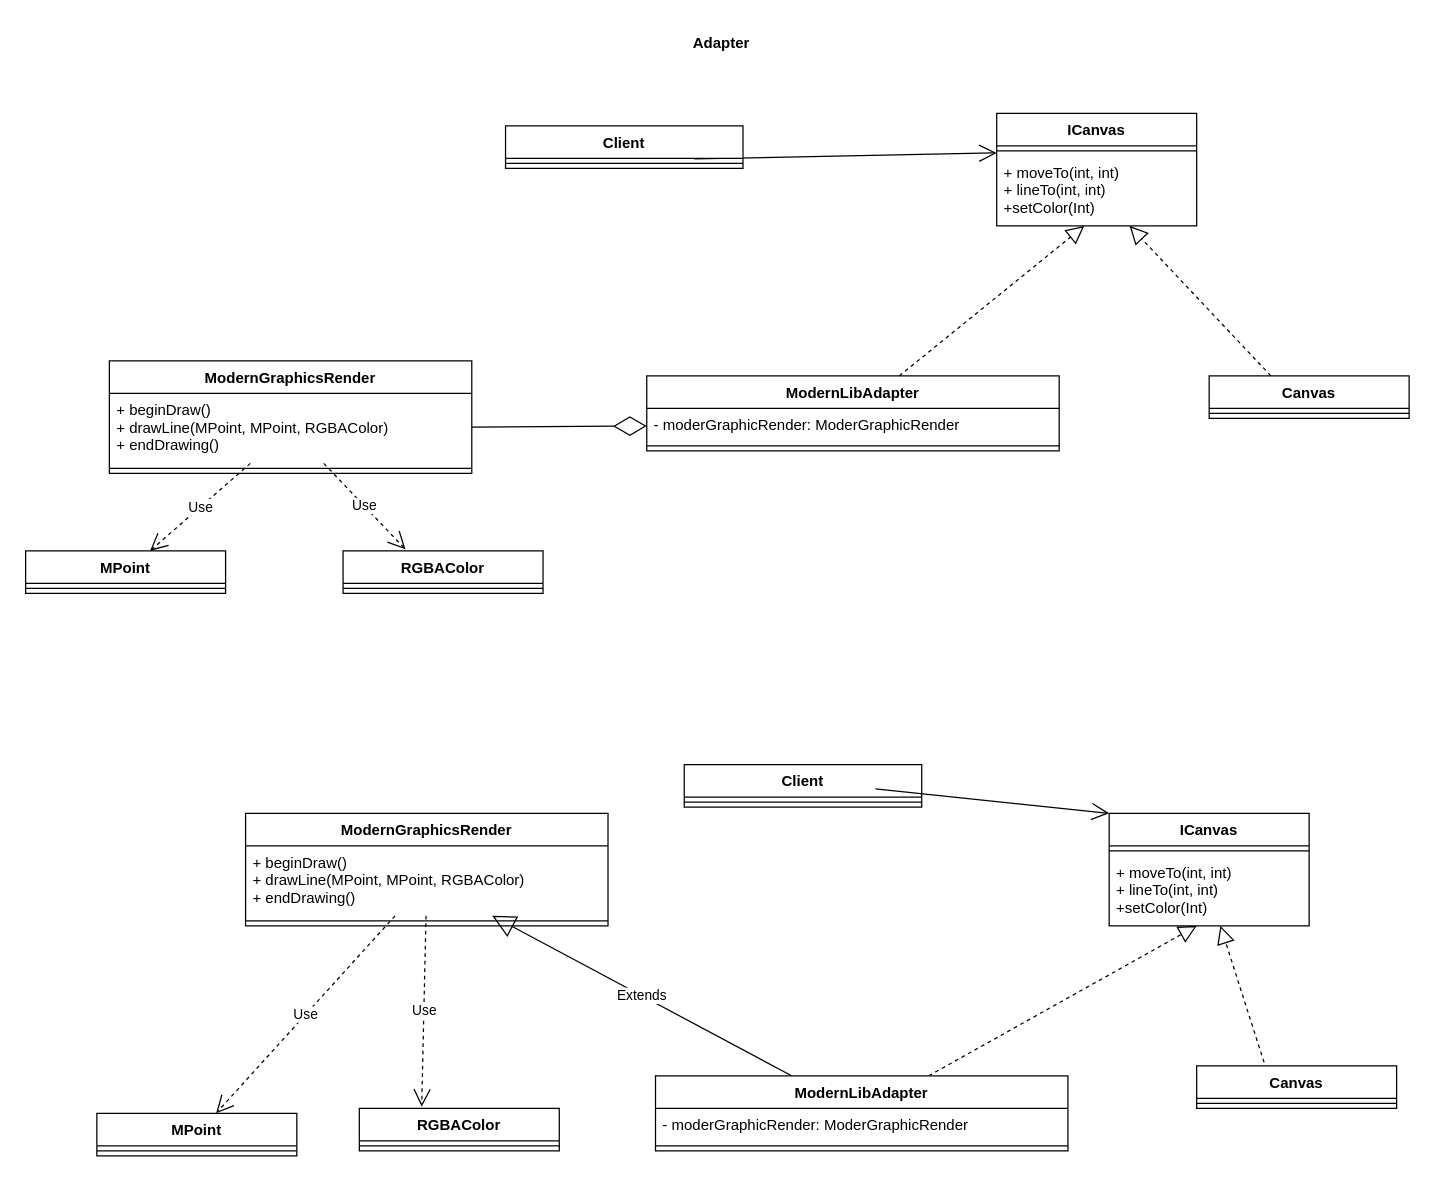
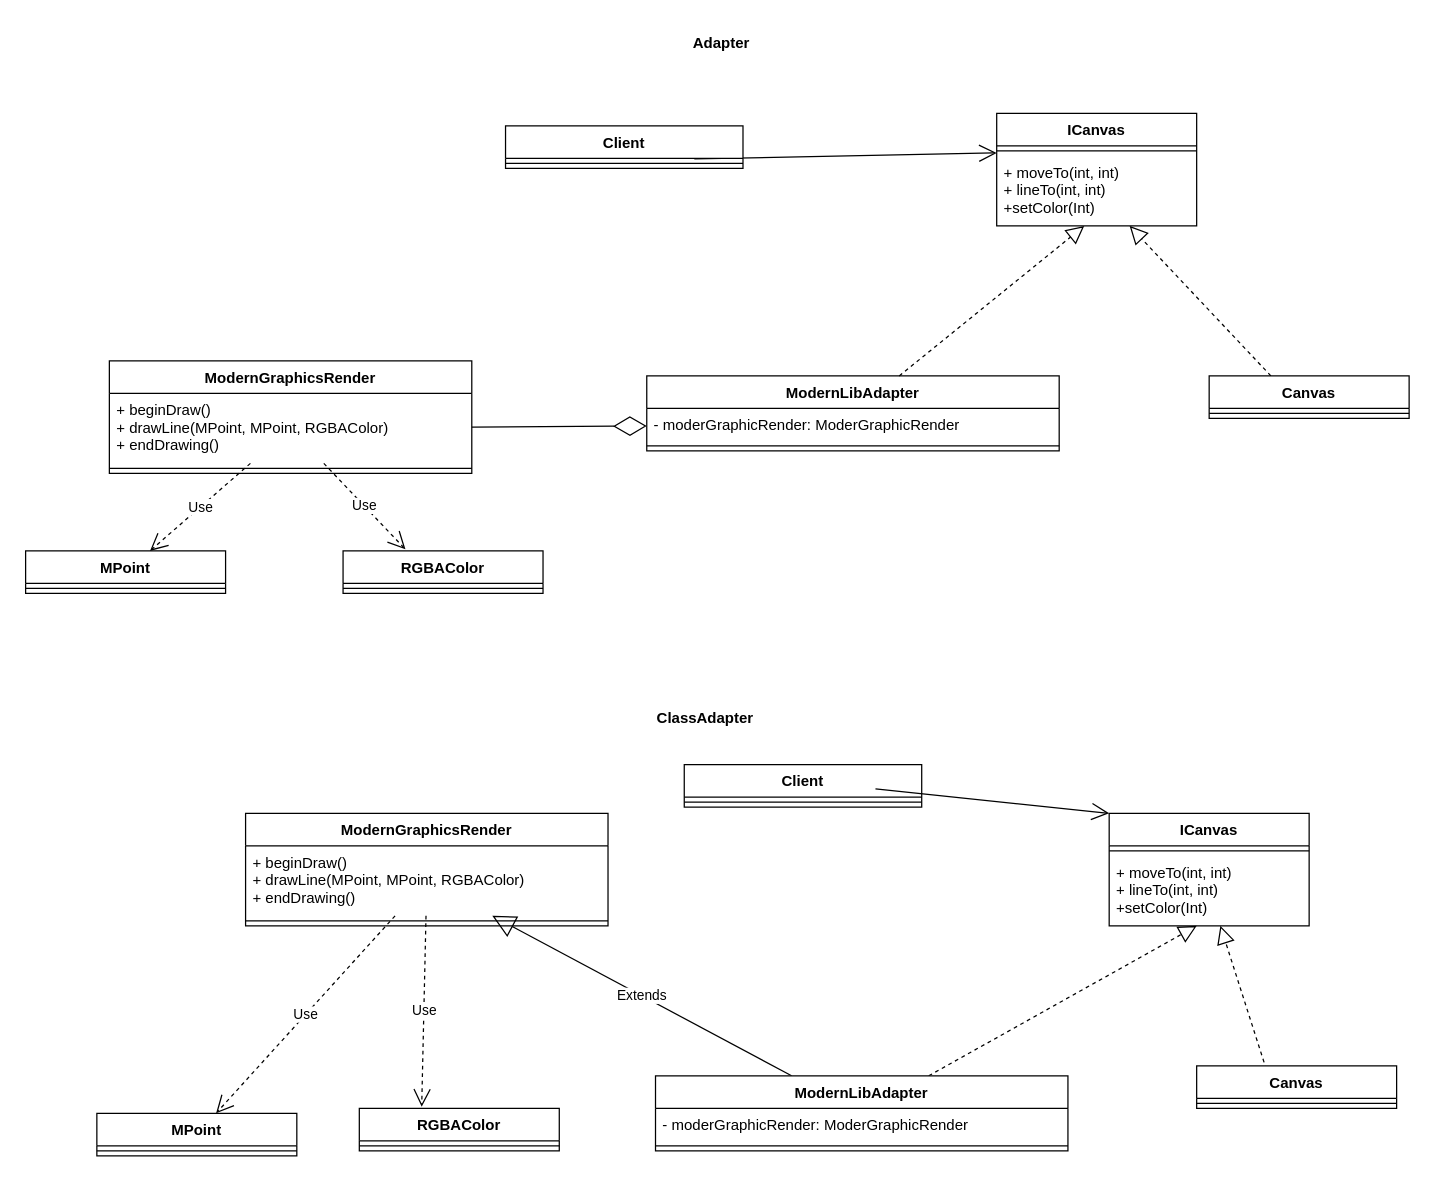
none -> (706, 717)
